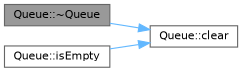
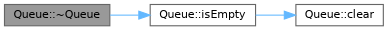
(124, 26) -> (124, 15)
